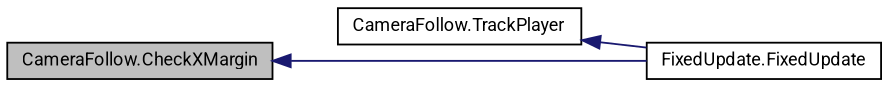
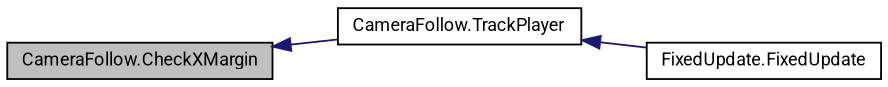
(469, 61) -> (314, 42)
